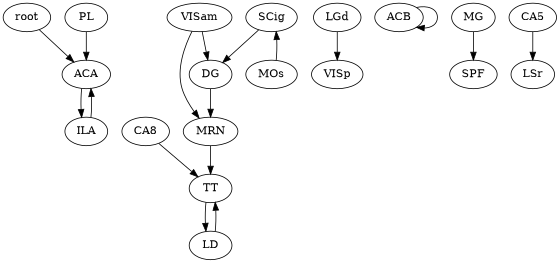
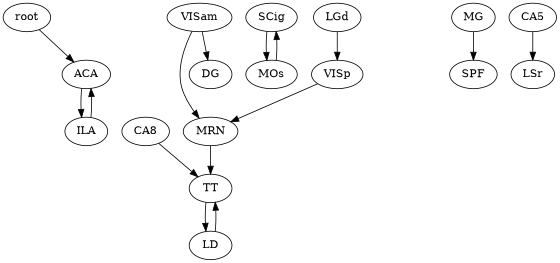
(86, 17) -> none
(399, 17) -> none
(244, 44) -> (266, 42)
(211, 99) -> (278, 101)
